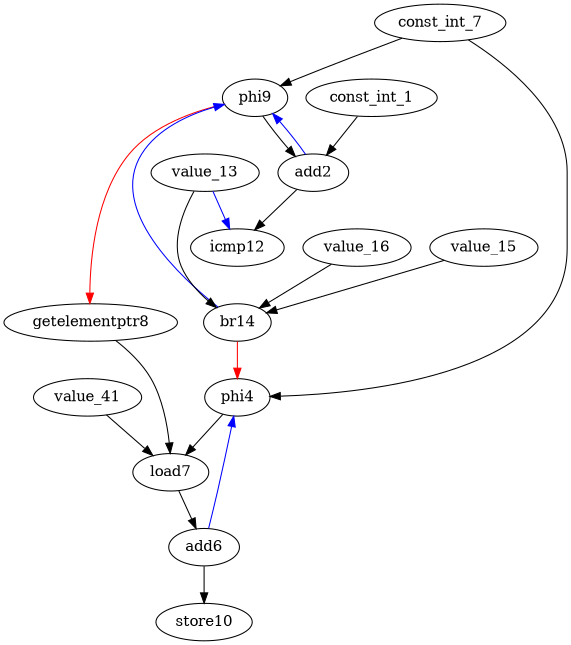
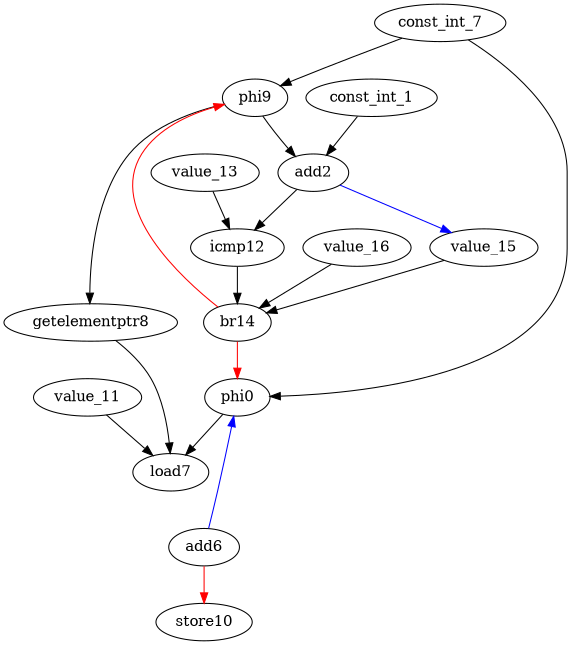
(293, 138) -> (391, 207)
(118, 169) -> (118, 169)
(135, 201) -> (135, 201)
(219, 205) -> (219, 205)
(178, 249) -> (237, 280)
(88, 397) -> (88, 397)
(237, 397) -> (237, 397)
(185, 505) -> none
(204, 580) -> (204, 580)
